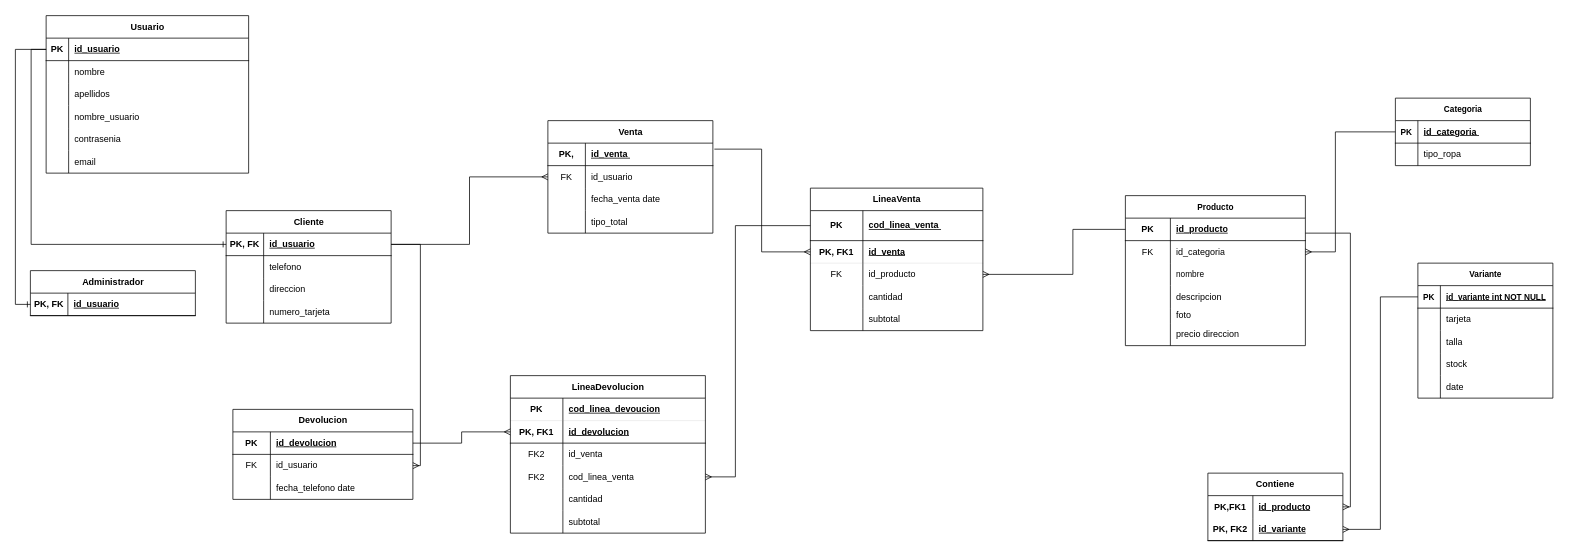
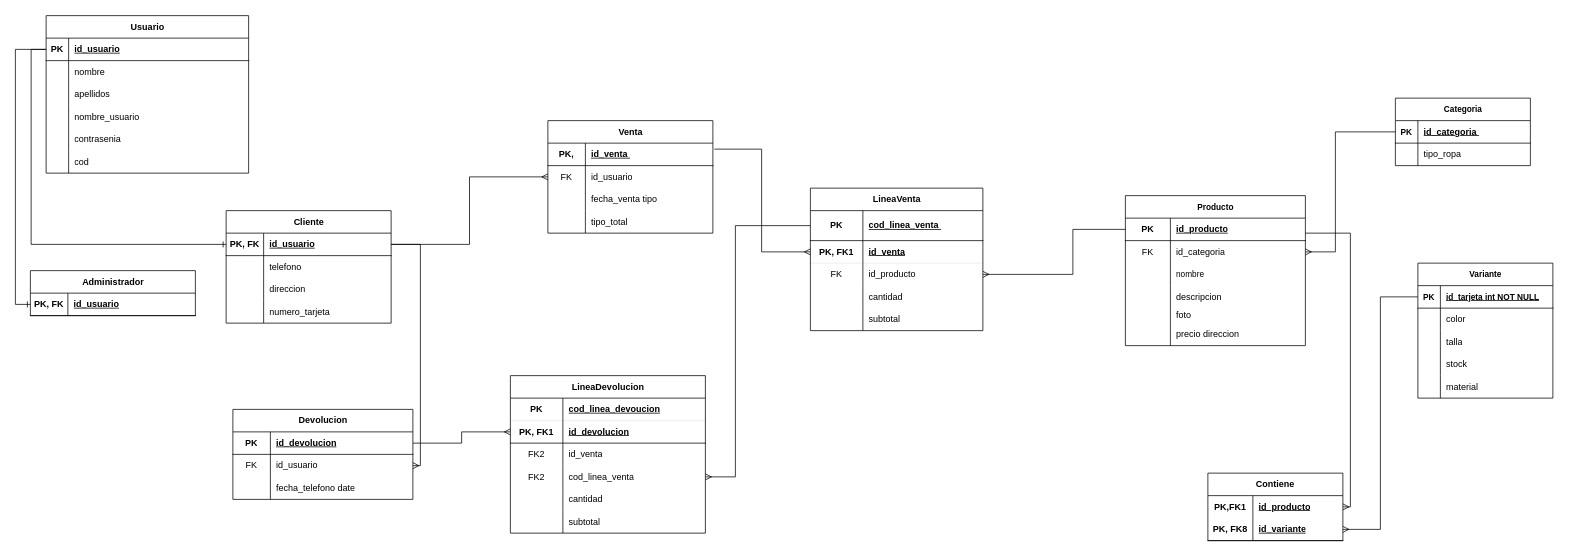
(85, 162) -> (82, 162)
(631, 199) -> (629, 199)
(1495, 297) -> (1494, 297)
(1463, 319) -> (1457, 319)
(1456, 387) -> (1463, 387)
(1230, 529) -> (1230, 529)
